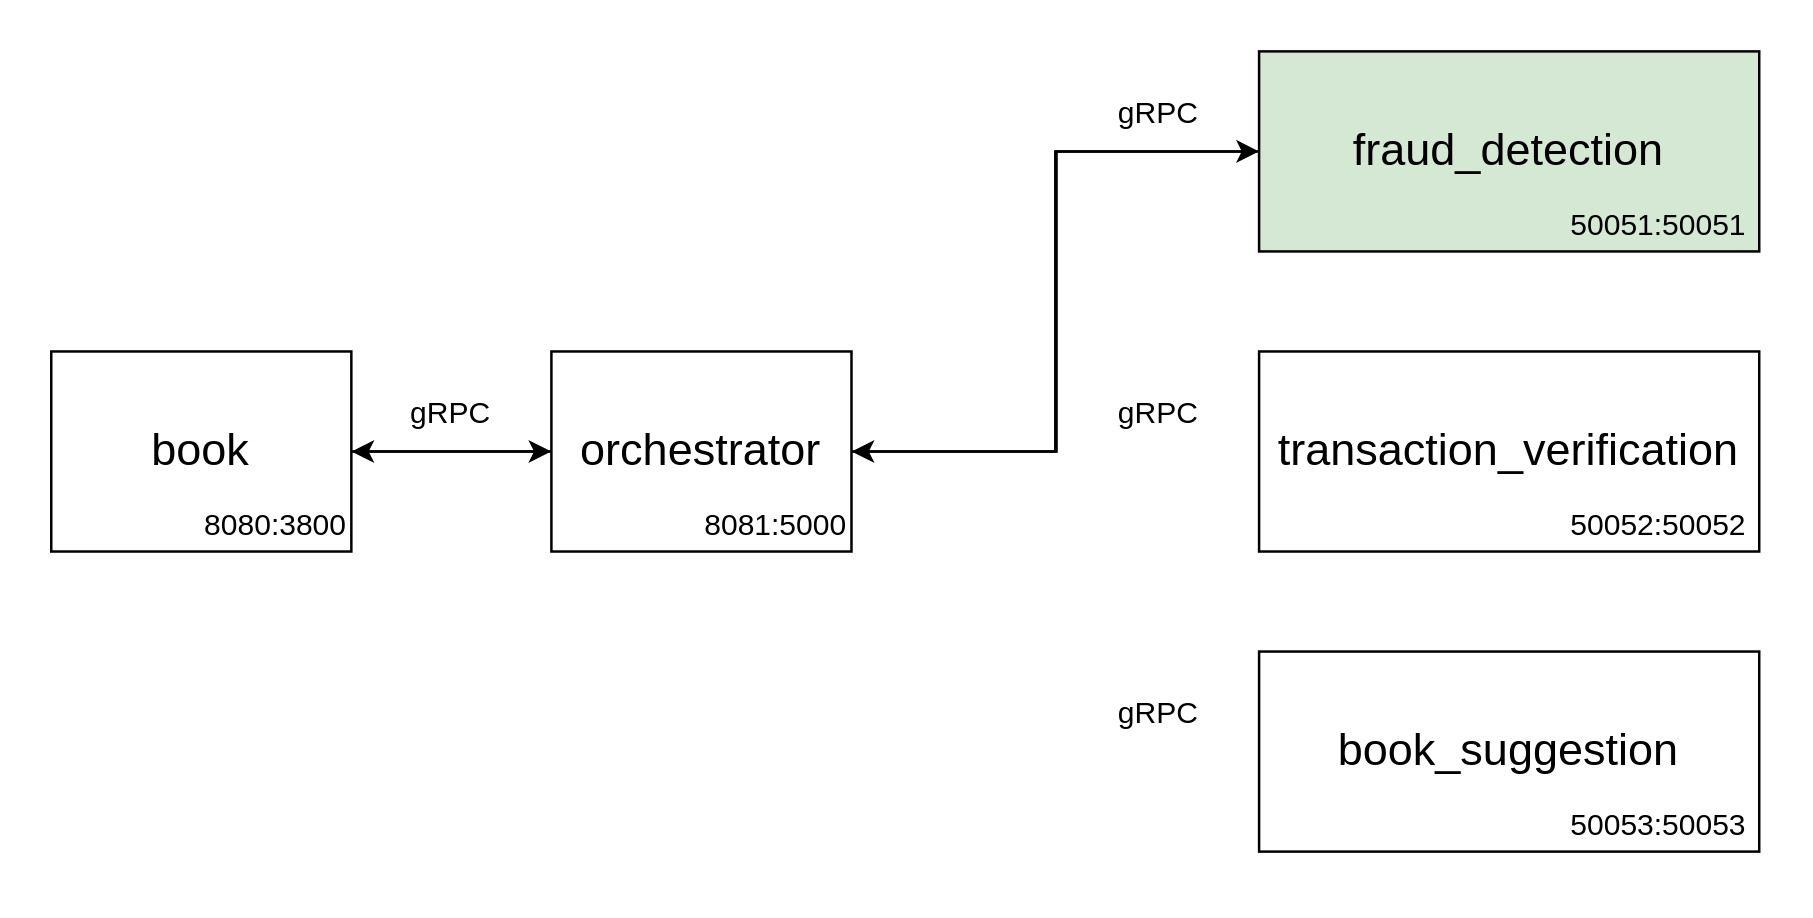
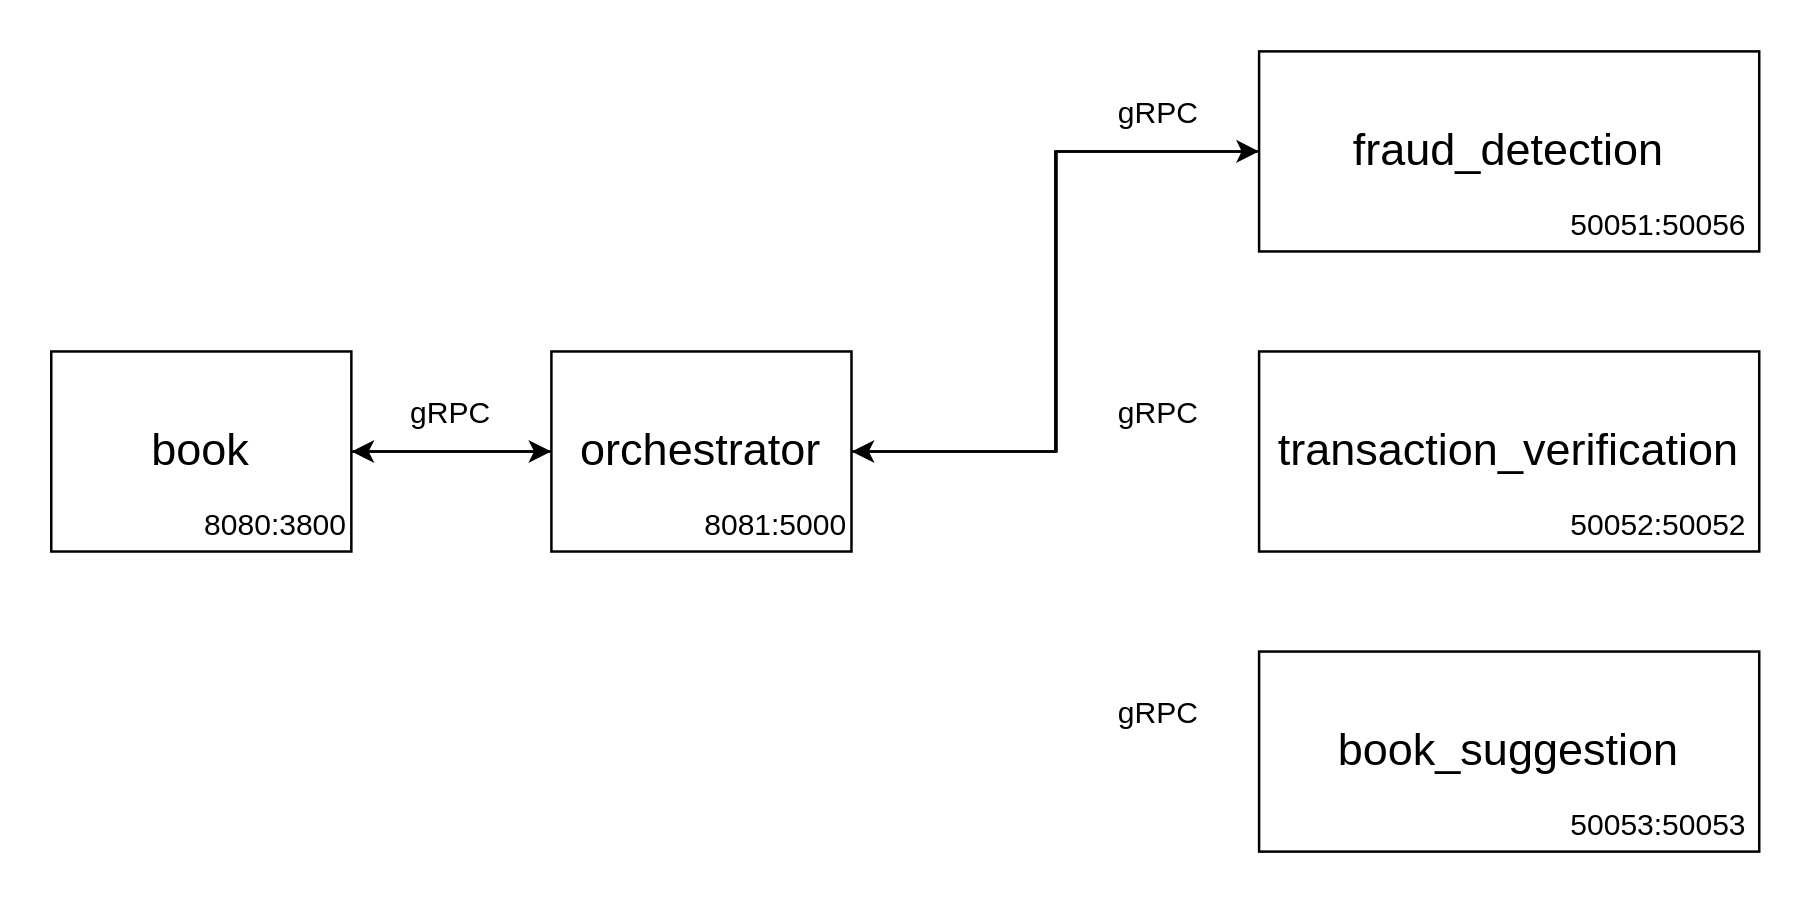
(1509, 151) -> (1509, 151)
(1659, 226) -> (1659, 226)
